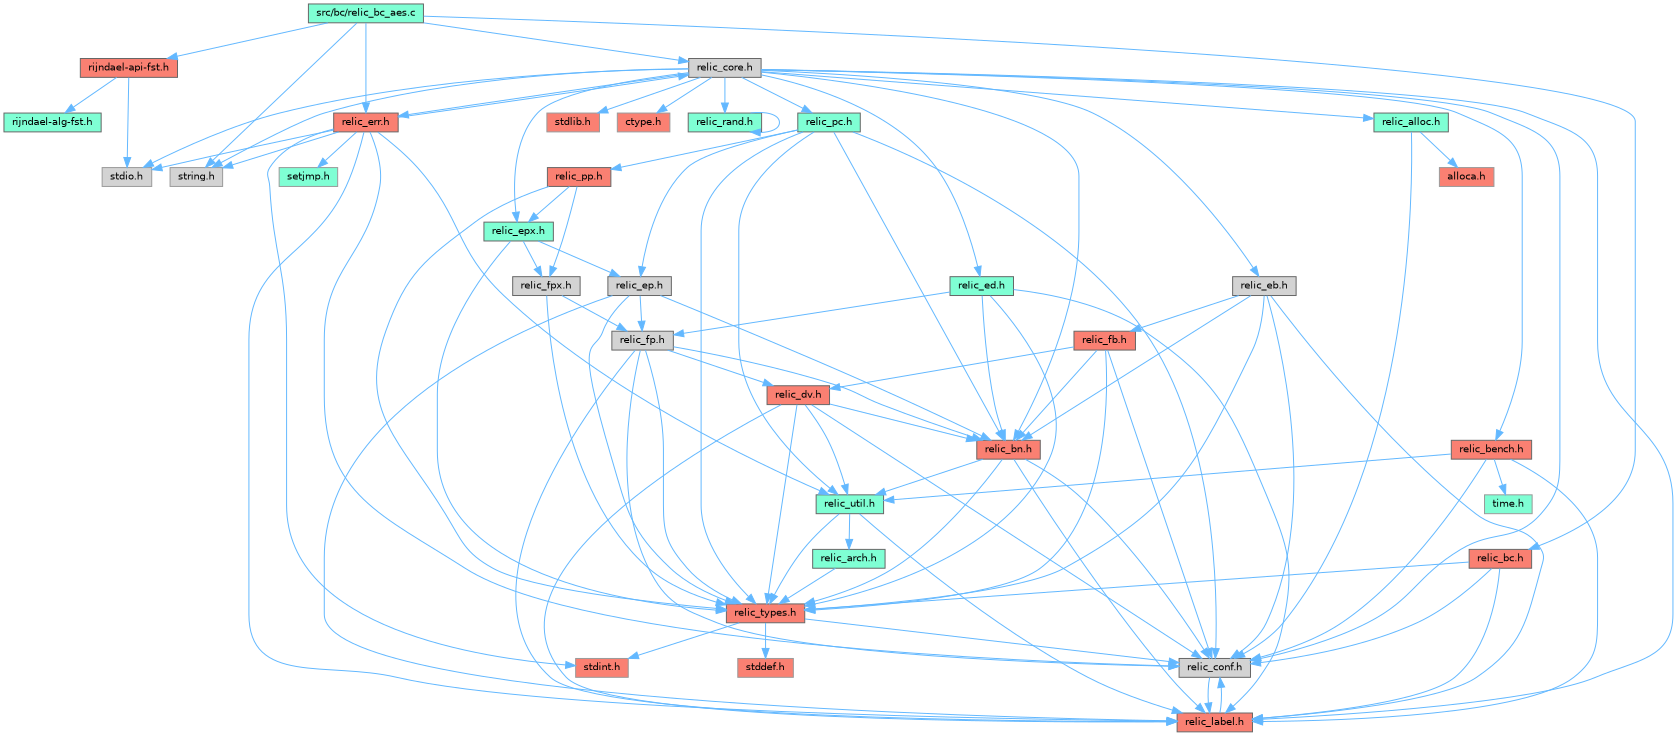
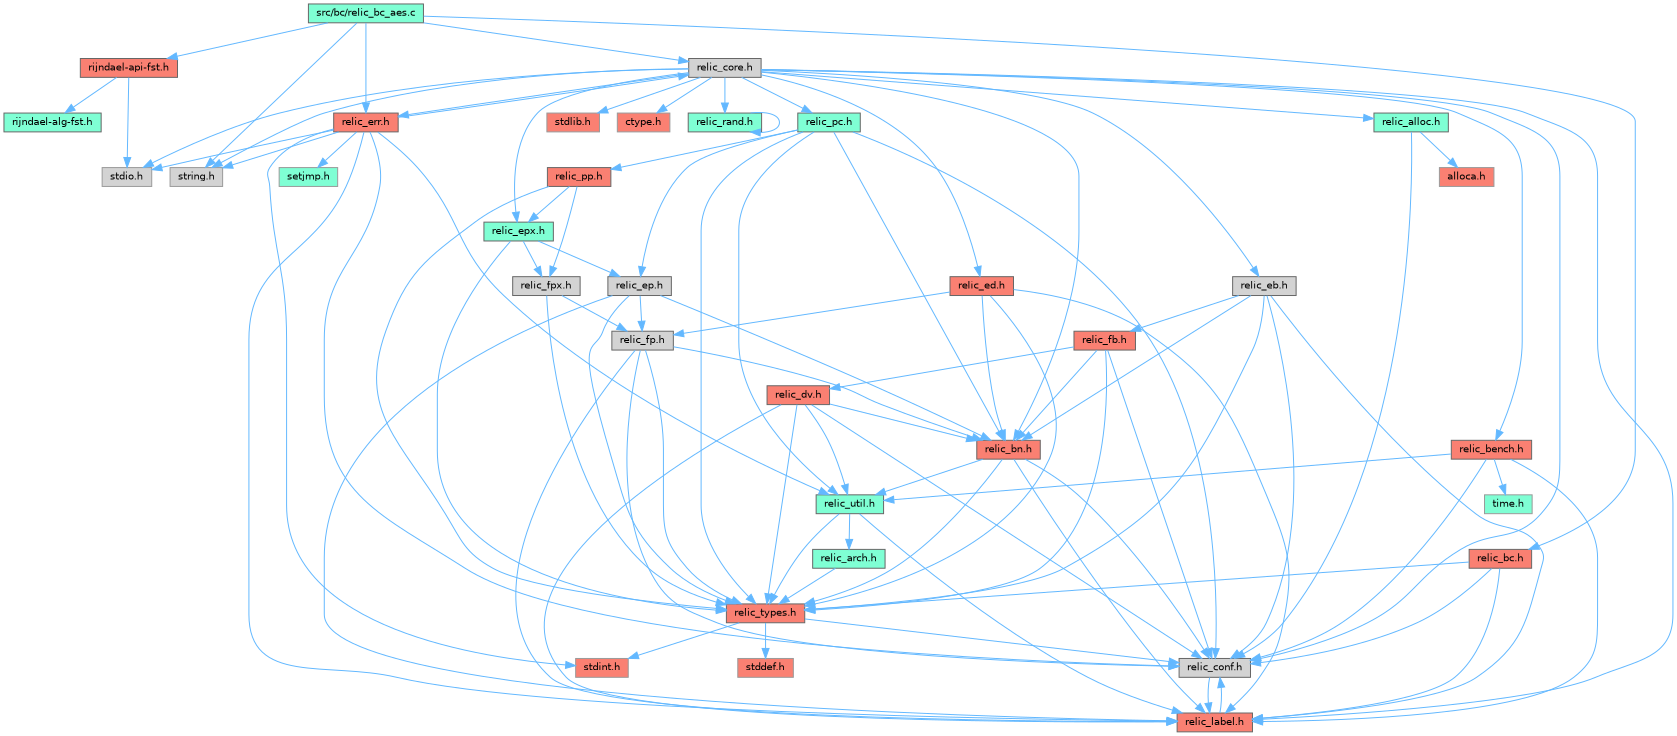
(982, 286) -> (982, 286)
(715, 366) -> none
